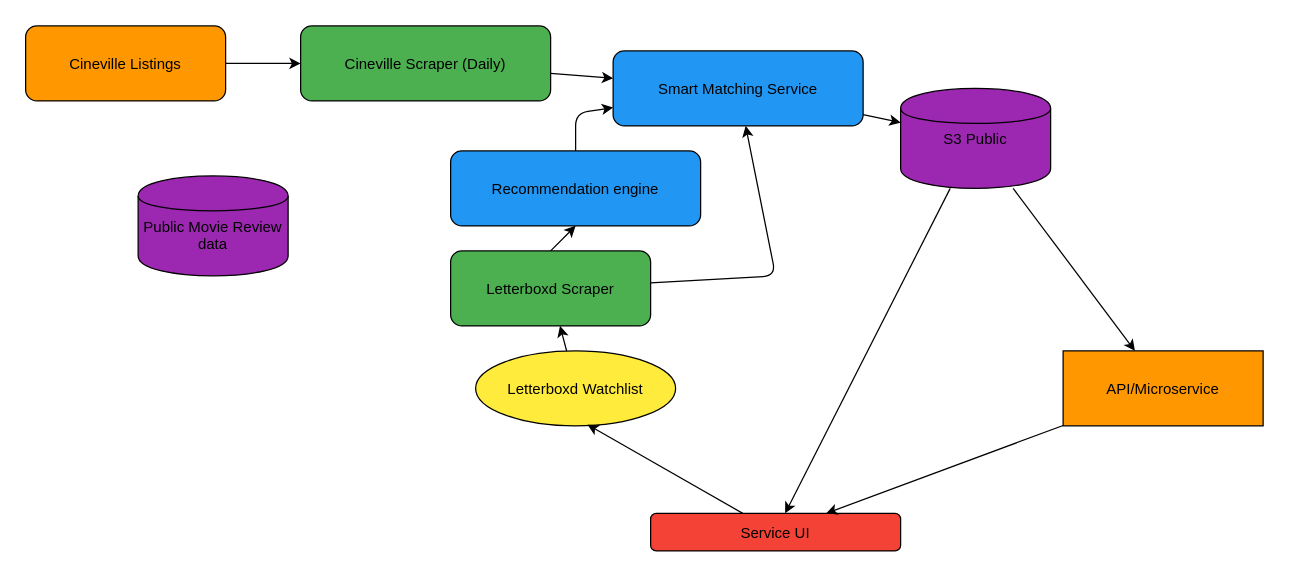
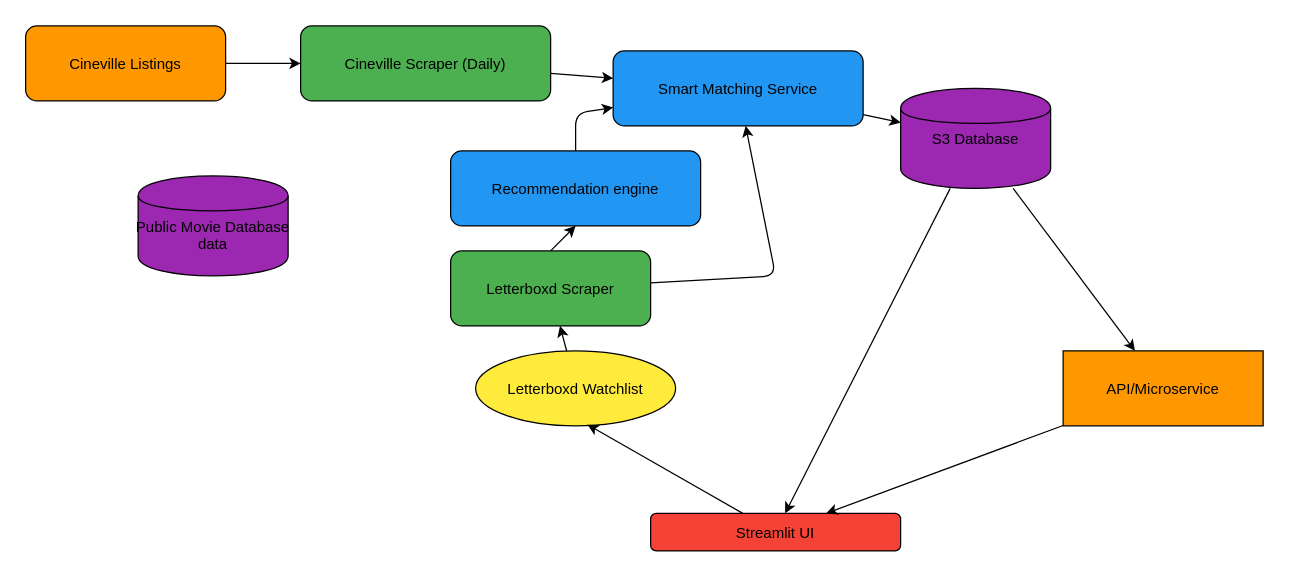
(975, 139) -> (975, 139)
(213, 226) -> (213, 226)
(775, 533) -> (775, 533)
